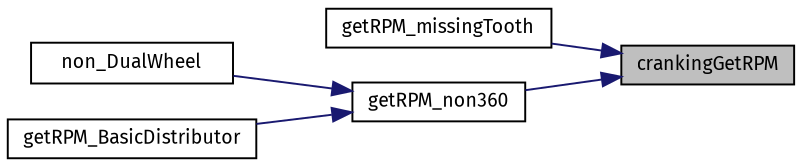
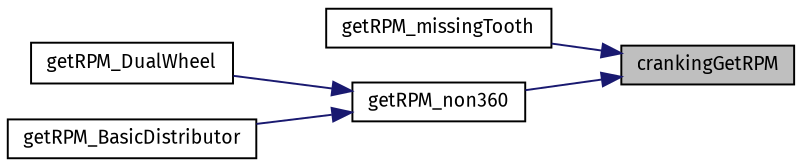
(132, 63) -> (132, 63)
